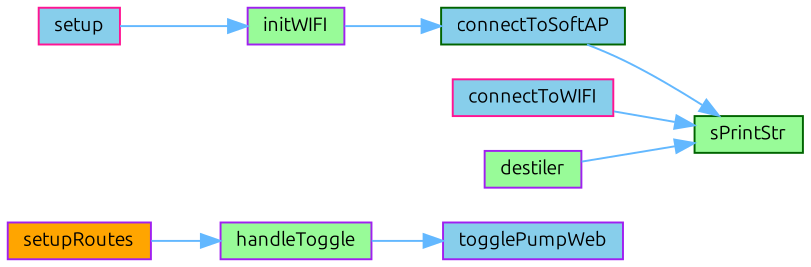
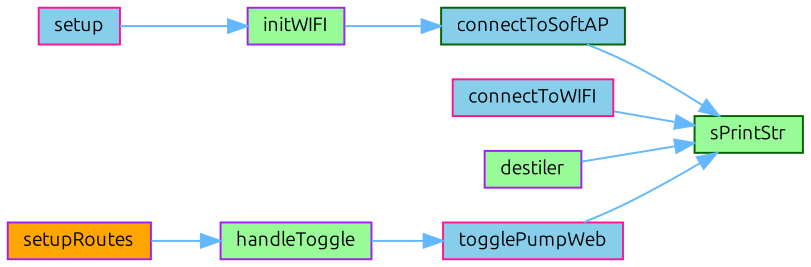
none -> (643, 195)
(533, 241) -> (533, 241)
